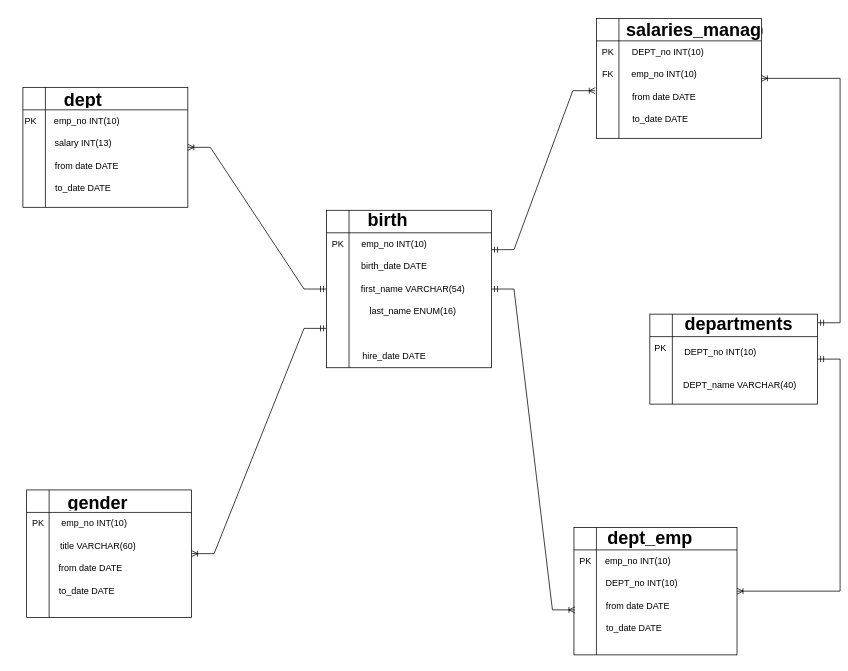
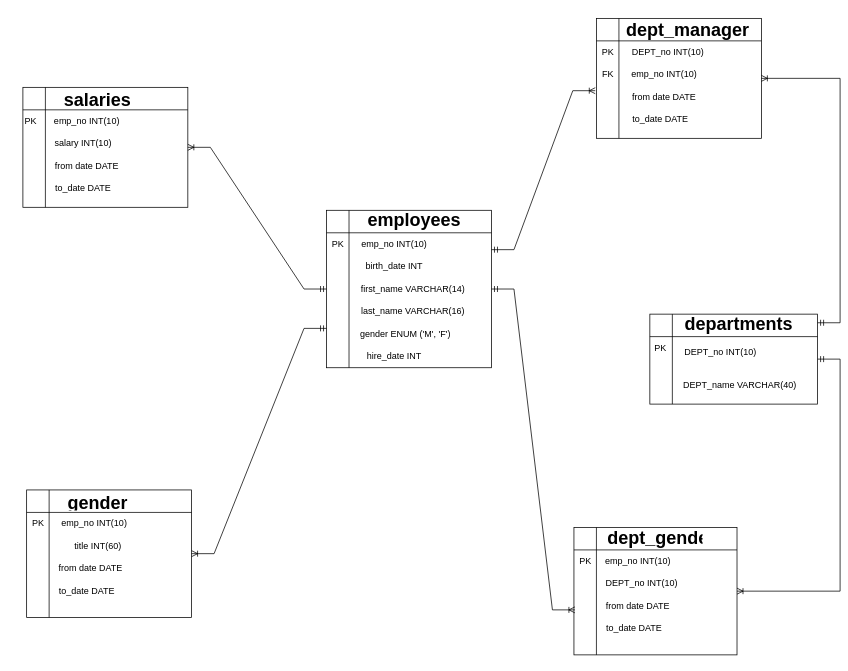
(665, 13) -> (657, 13)
(74, 84) -> (82, 84)
(83, 144) -> (83, 144)
(379, 204) -> (389, 204)
(395, 267) -> (395, 267)
(413, 289) -> (413, 289)
(413, 312) -> (413, 312)
none -> (405, 334)
(395, 357) -> (395, 357)
(628, 521) -> (636, 521)
(98, 546) -> (98, 546)
